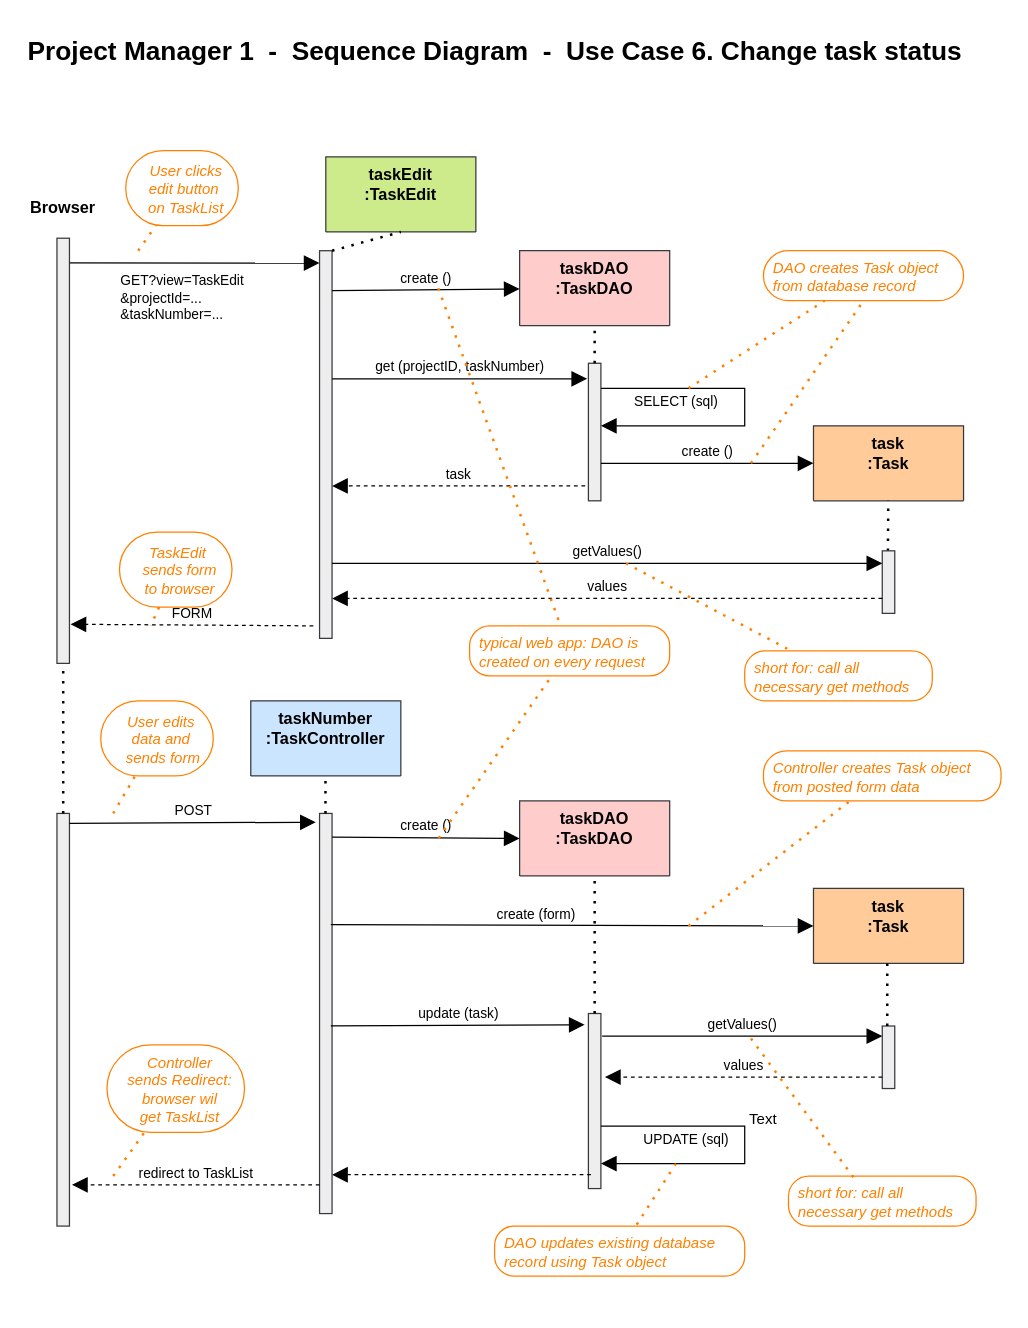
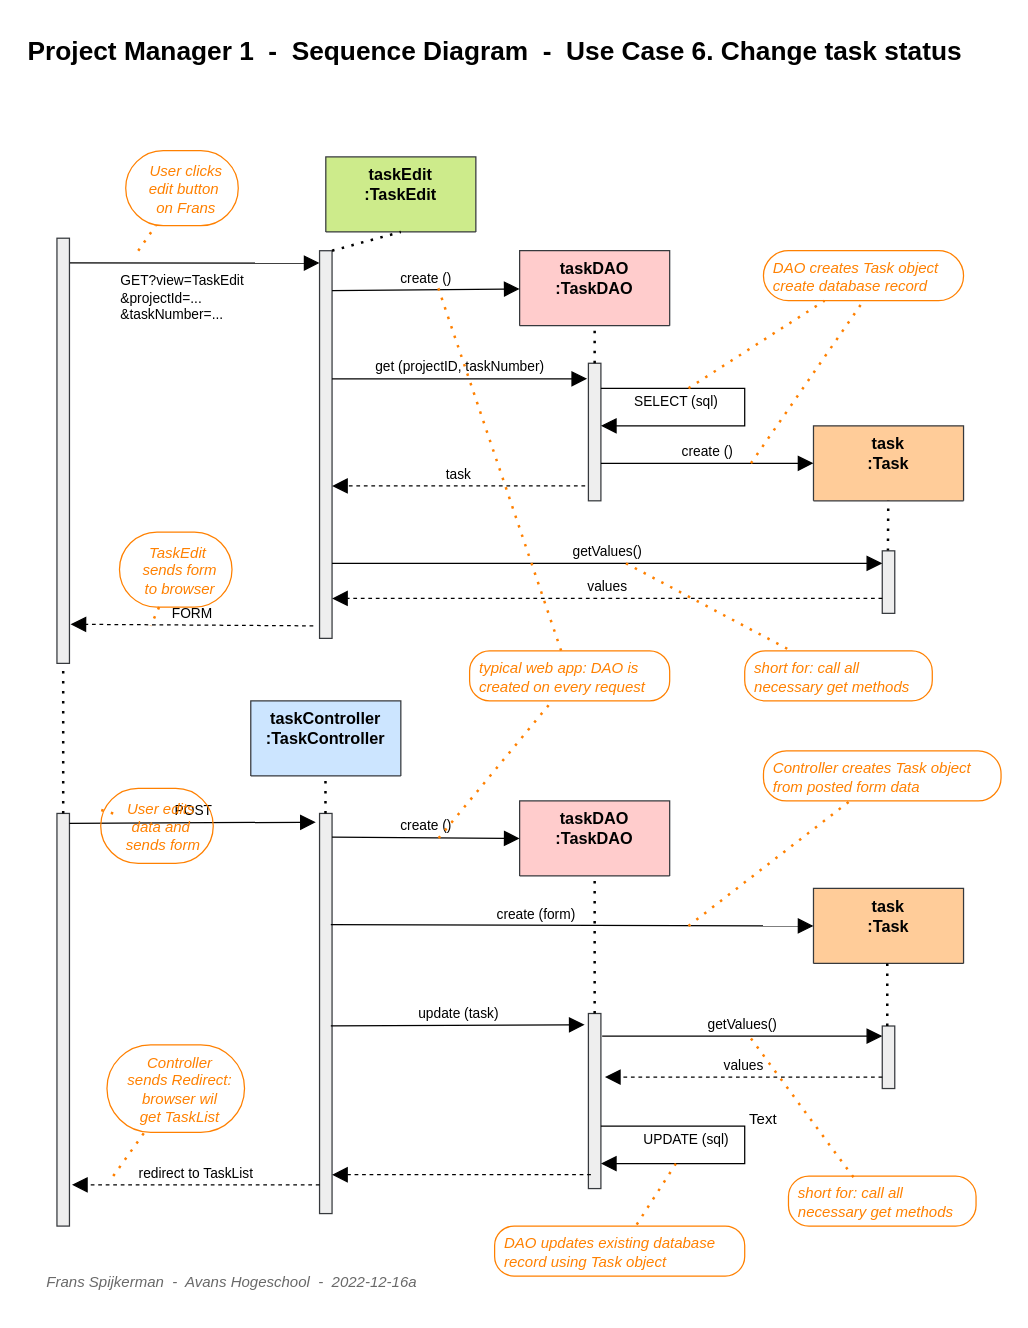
(186, 189) -> (186, 189)
(63, 207) -> none
(864, 277) -> (864, 277)
(569, 651) -> (569, 676)
(325, 718) -> (325, 718)
(157, 738) -> (157, 826)
none -> (244, 1282)
